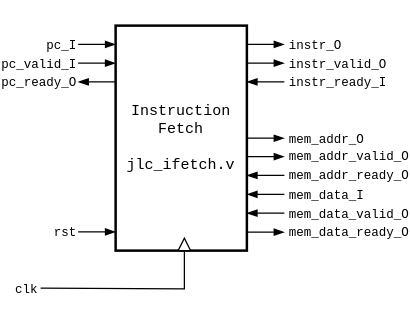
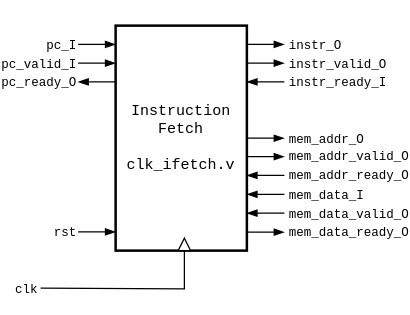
(181, 138) -> (181, 138)
